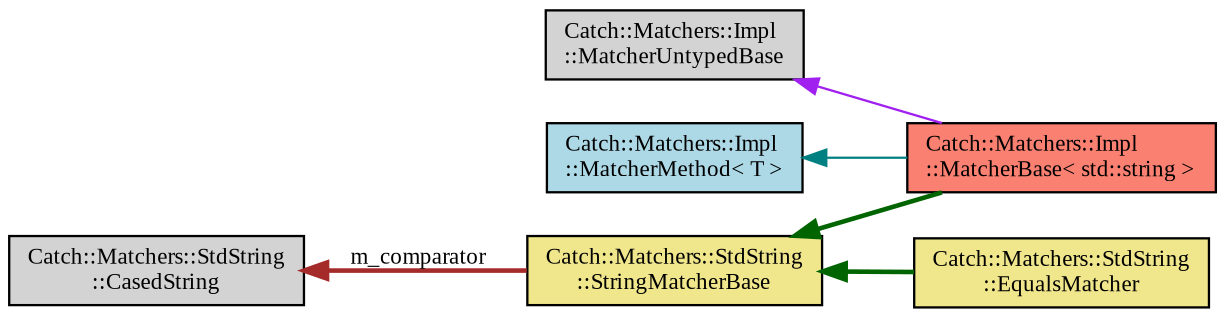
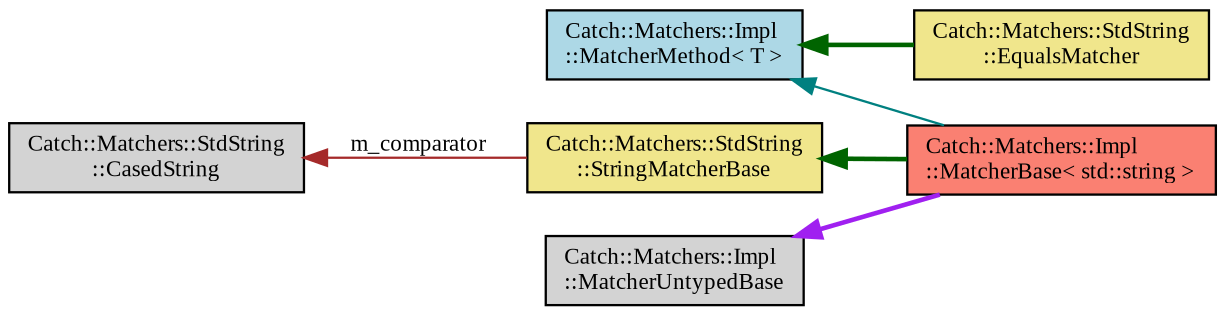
(880, 105) -> (880, 212)
(427, 271) -> (427, 158)
(880, 272) -> (870, 45)
